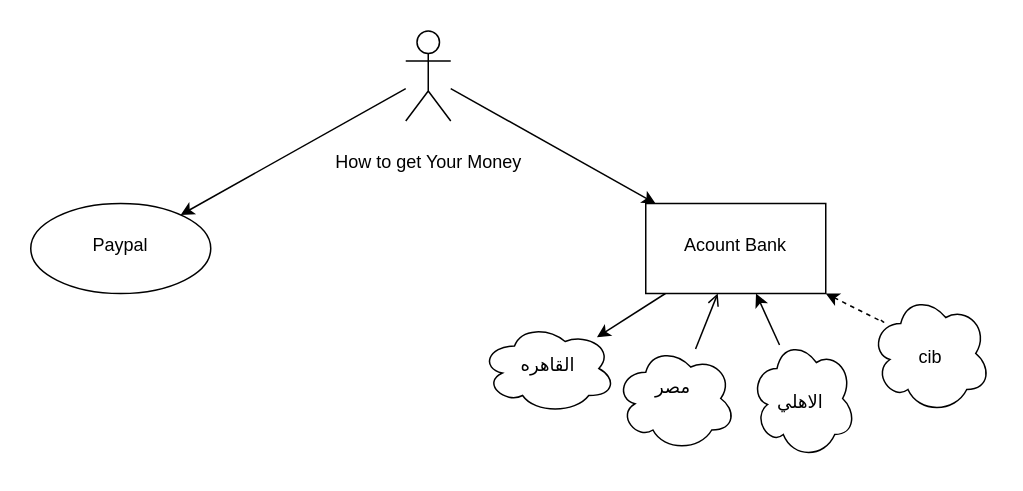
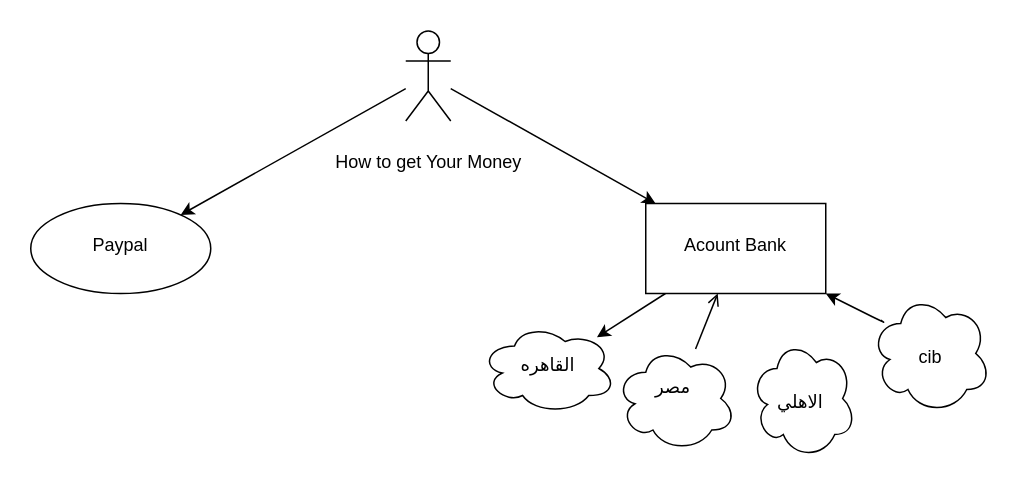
(861, 311) -> (861, 311)
(770, 324) -> none
